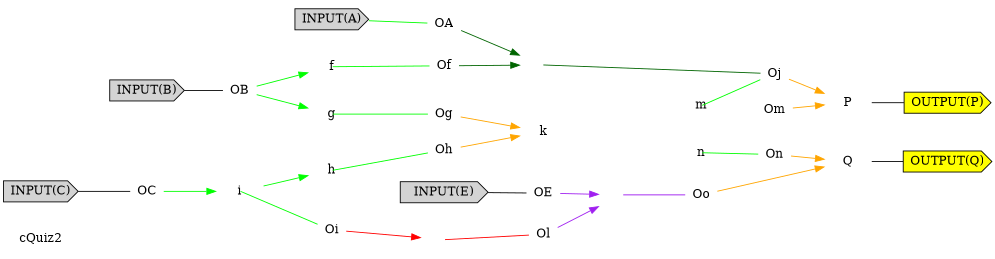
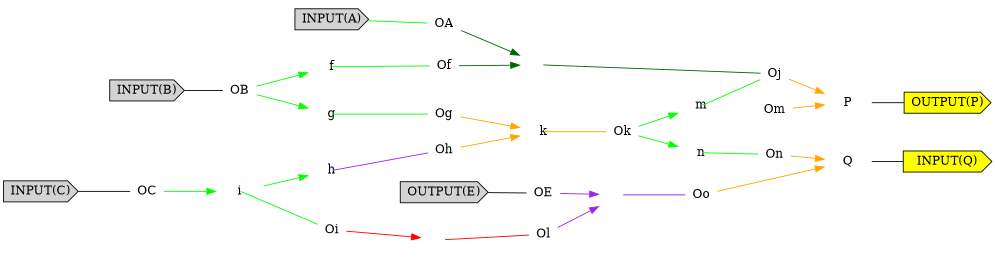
none -> (622, 132)
(380, 162) -> (380, 162)
(948, 162) -> (948, 162)
(444, 192) -> (444, 192)
(41, 239) -> none
